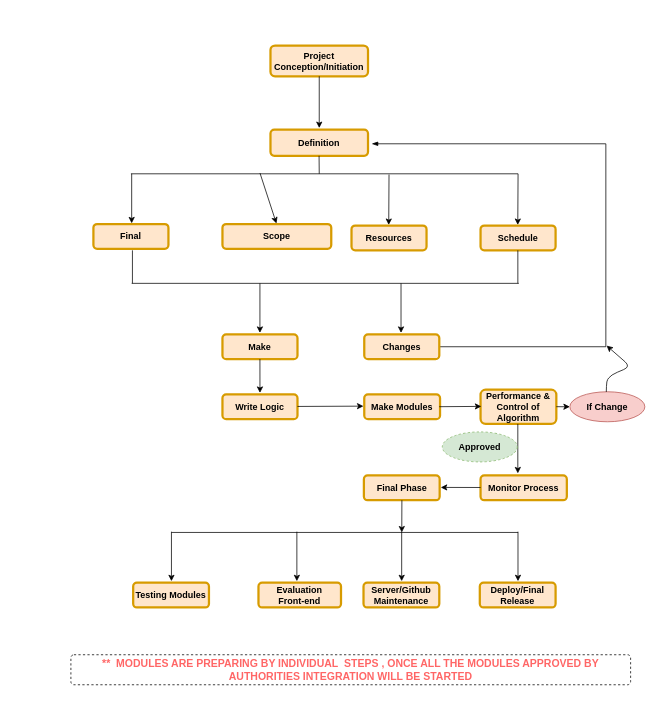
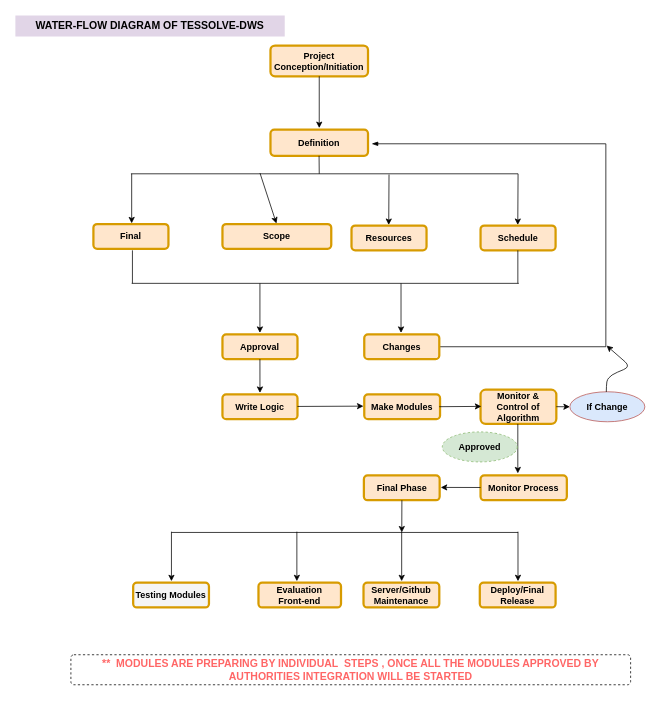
none -> (150, 26)
(260, 347) -> (260, 347)
(518, 407) -> (518, 407)
(607, 407) -> (607, 407)
(171, 595) -> (171, 595)
